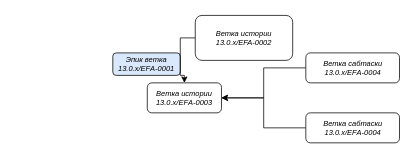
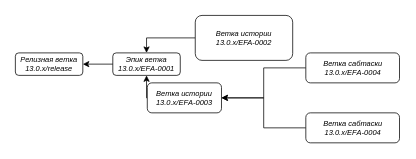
(180, 45) -> (147, 42)
none -> (49, 64)
none -> (89, 64)
(147, 64) -> (147, 64)
none -> (147, 90)
